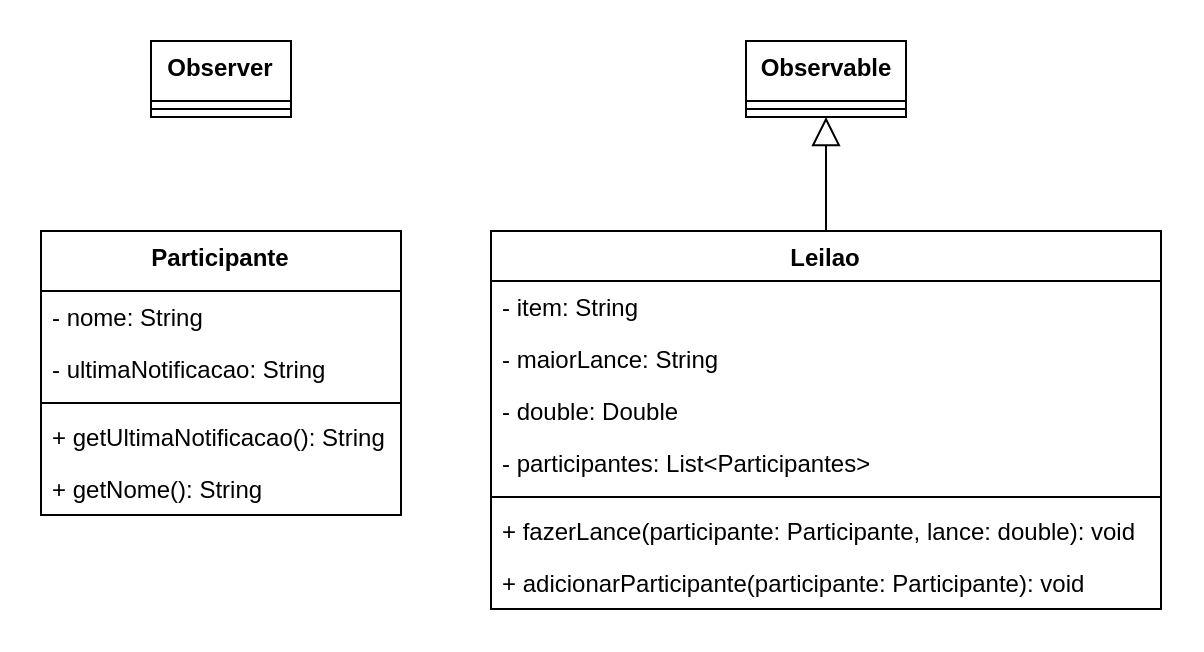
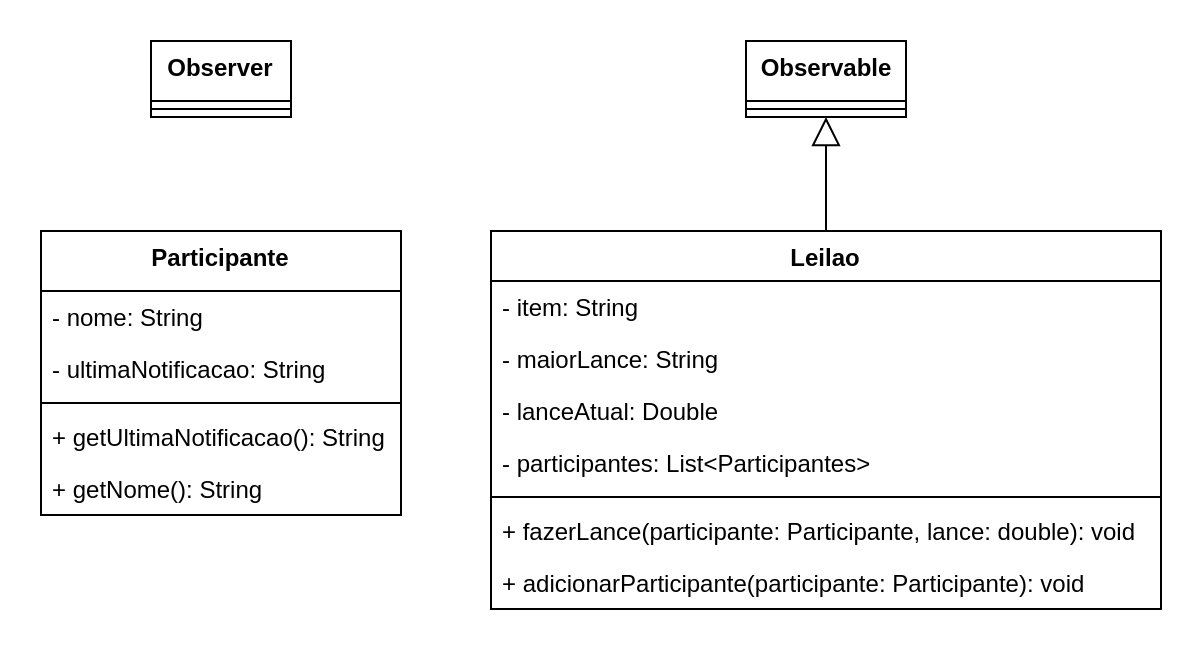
(595, 413) -> (619, 413)
